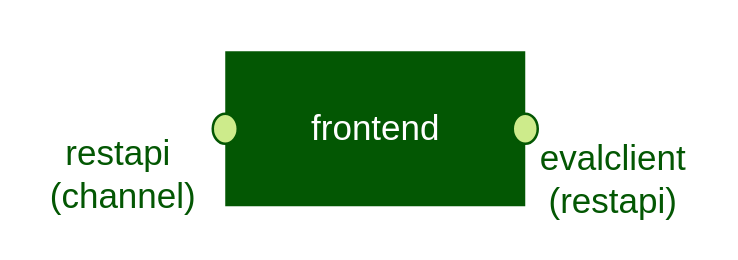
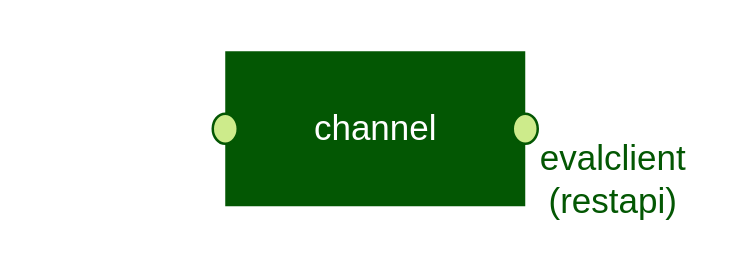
(376, 129) -> (376, 129)
(123, 174) -> none
